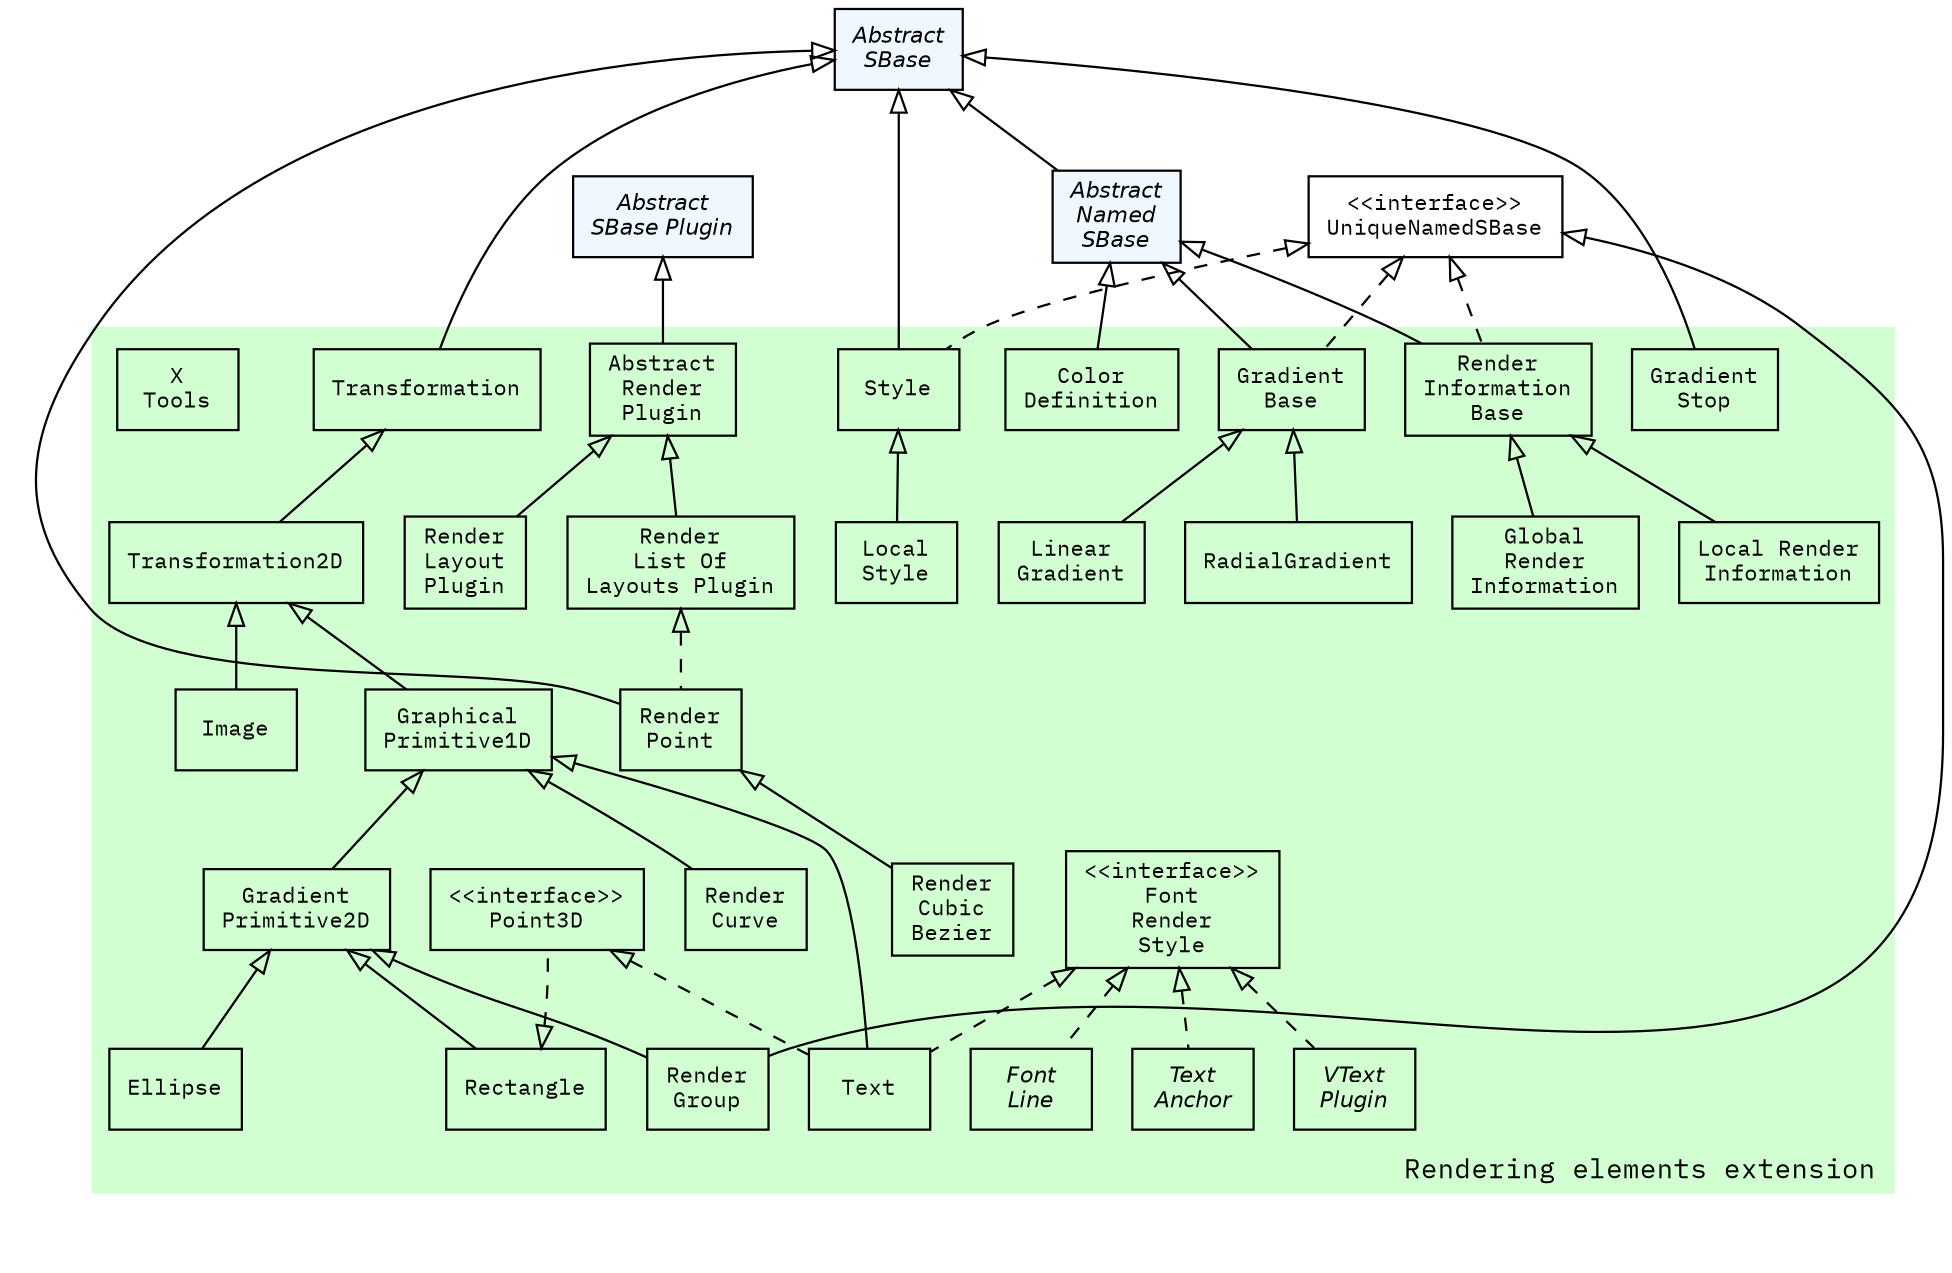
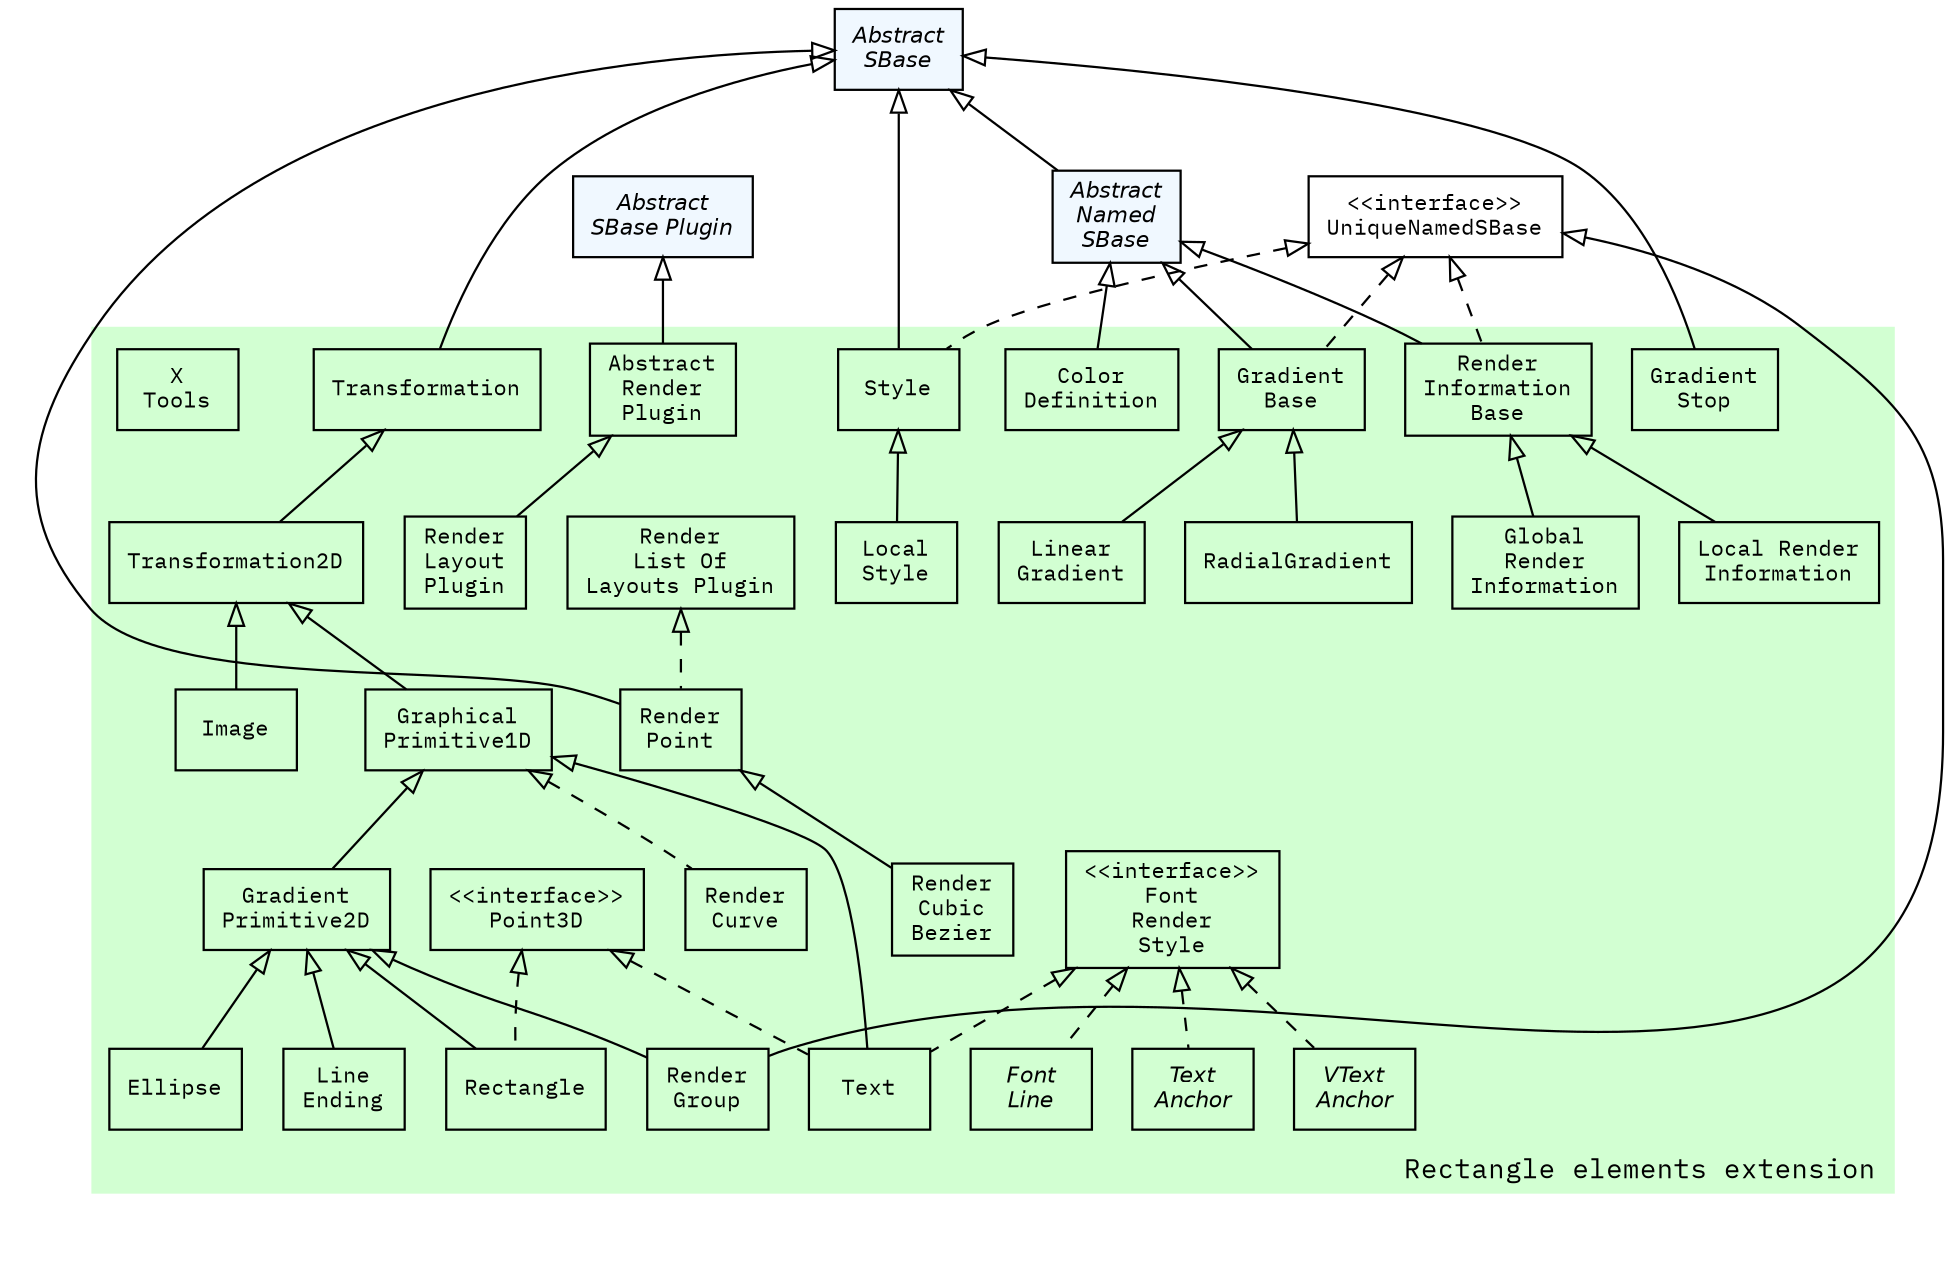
(673, 488) -> none
(621, 824) -> (621, 824)
(547, 988) -> (515, 1022)
none -> (344, 1089)
(1355, 1100) -> (1355, 1100)
(1641, 1171) -> (1641, 1171)
